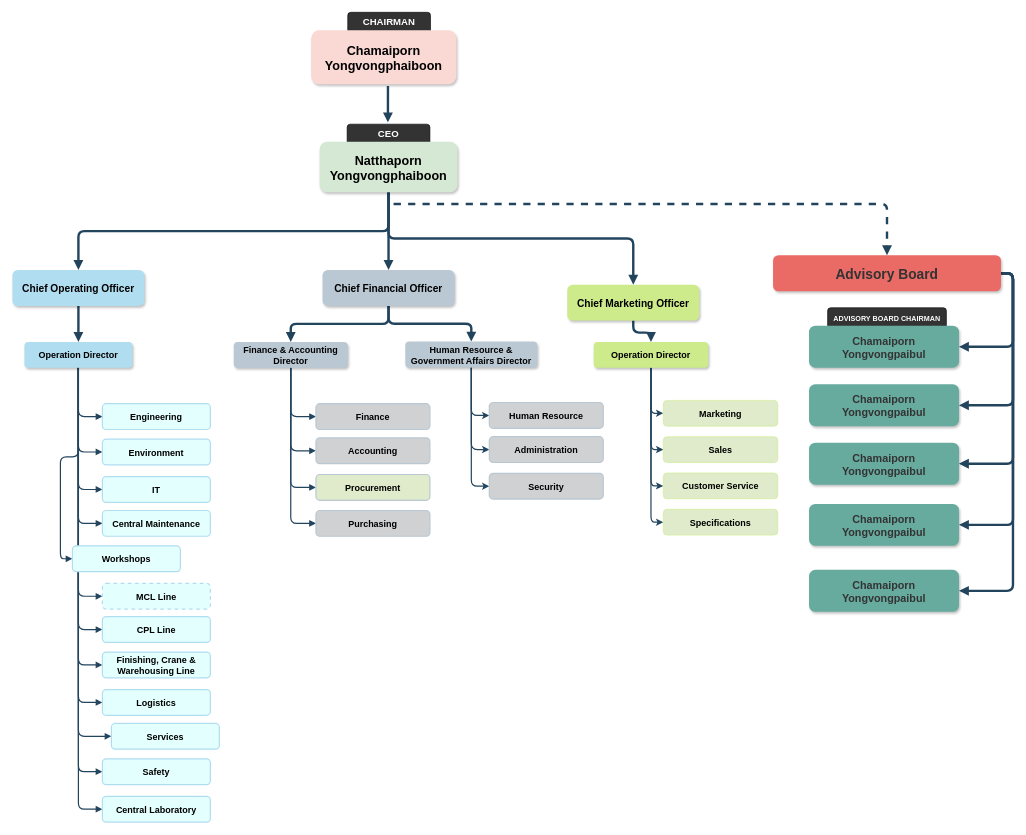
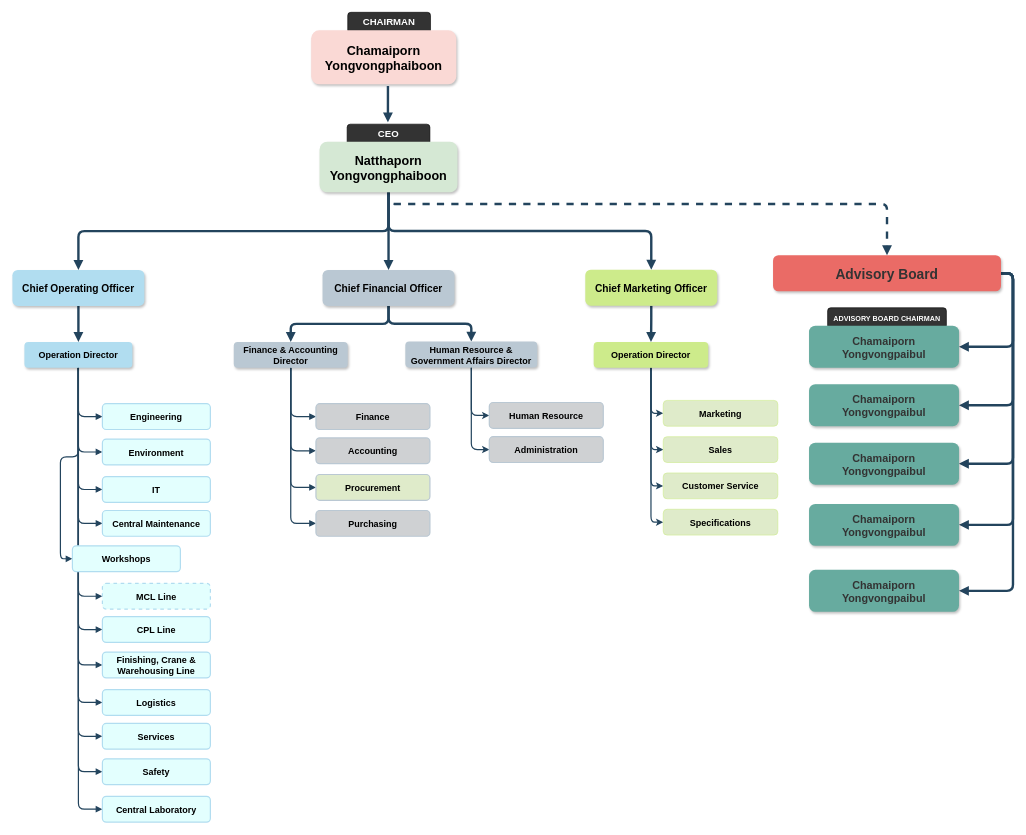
(633, 303) -> (651, 288)
(471, 473) -> none
(546, 486) -> none
(165, 737) -> (156, 737)
